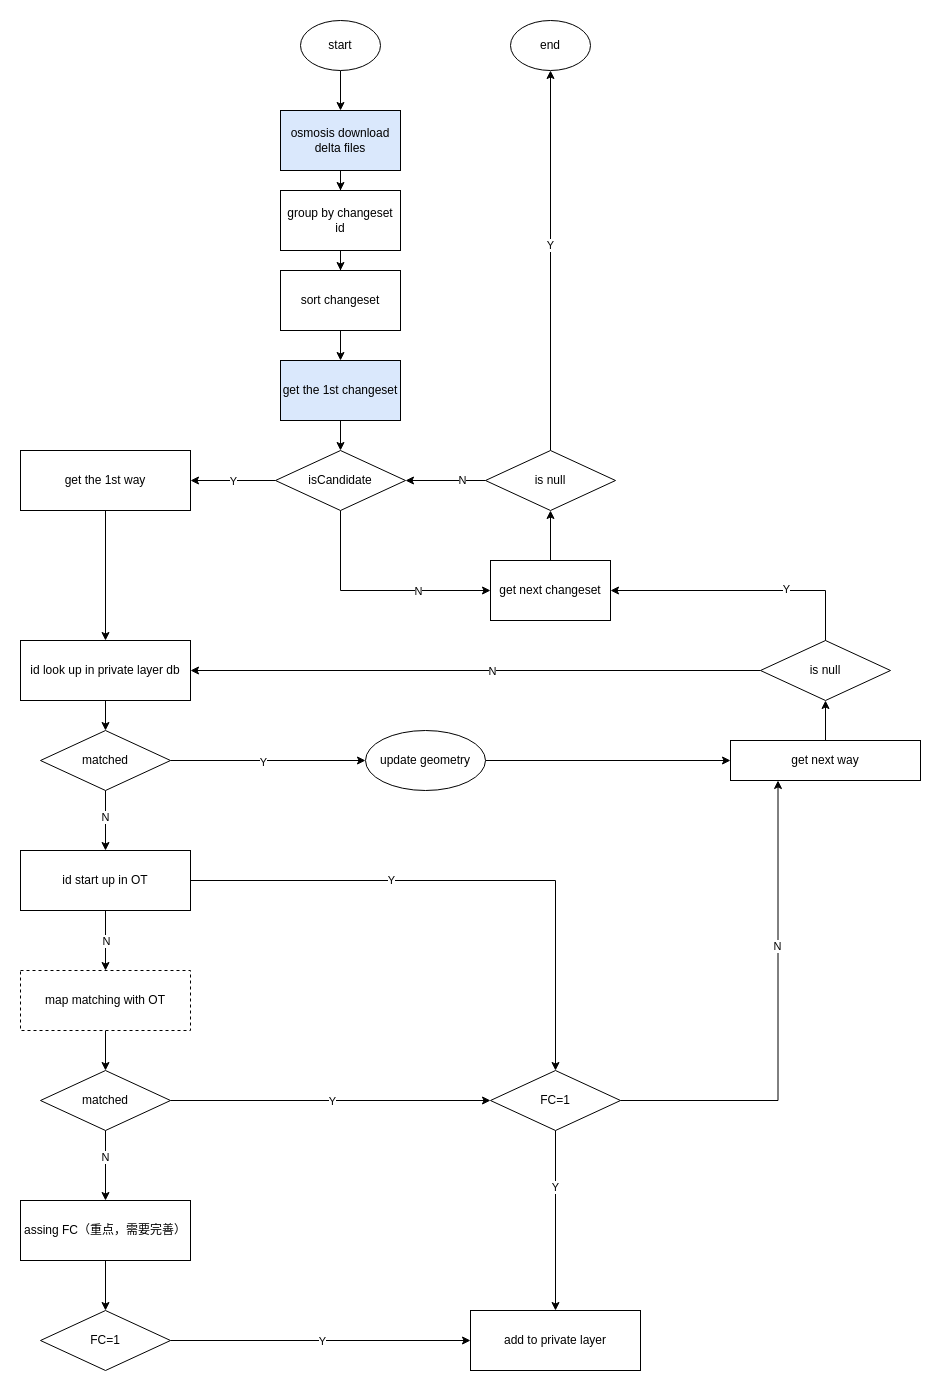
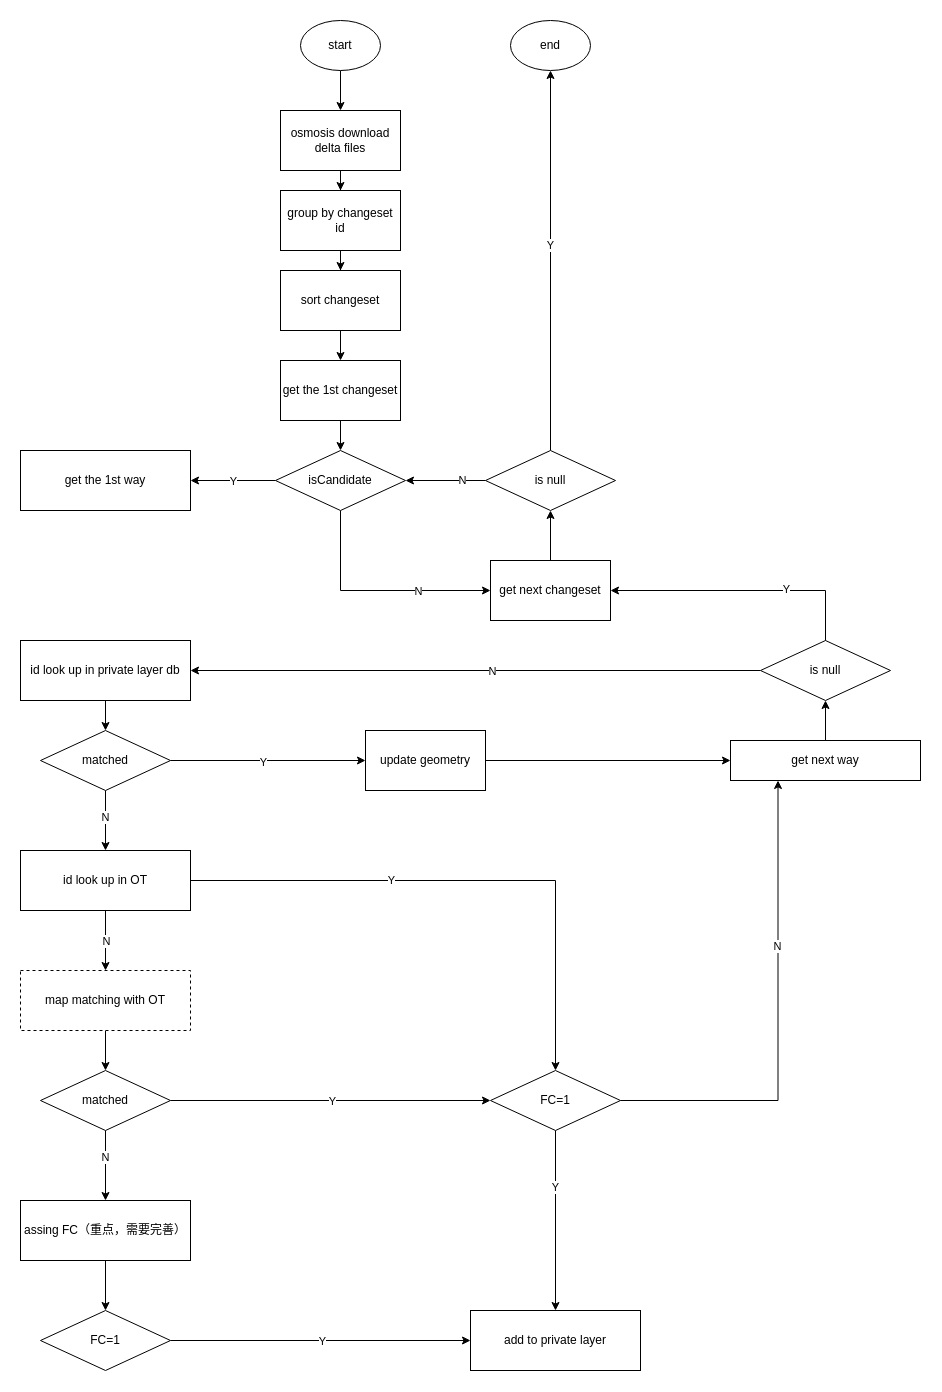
(341, 141) -> (341, 141)
(341, 391) -> (341, 391)
(106, 572) -> none
(426, 761) -> (426, 761)
(106, 881) -> (106, 881)
